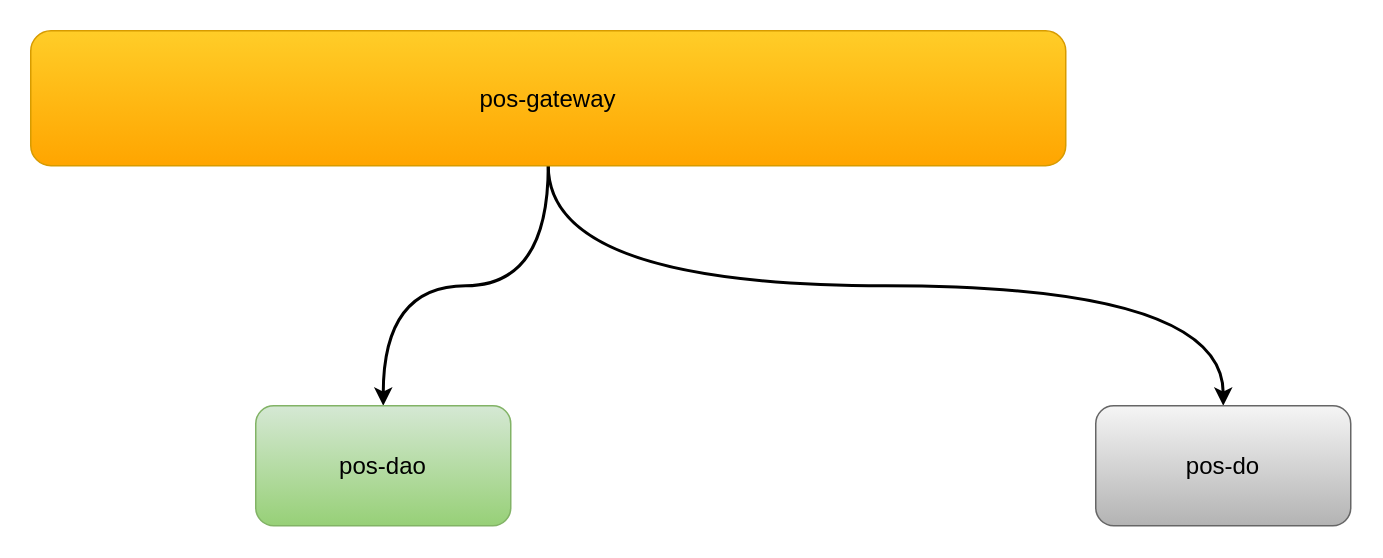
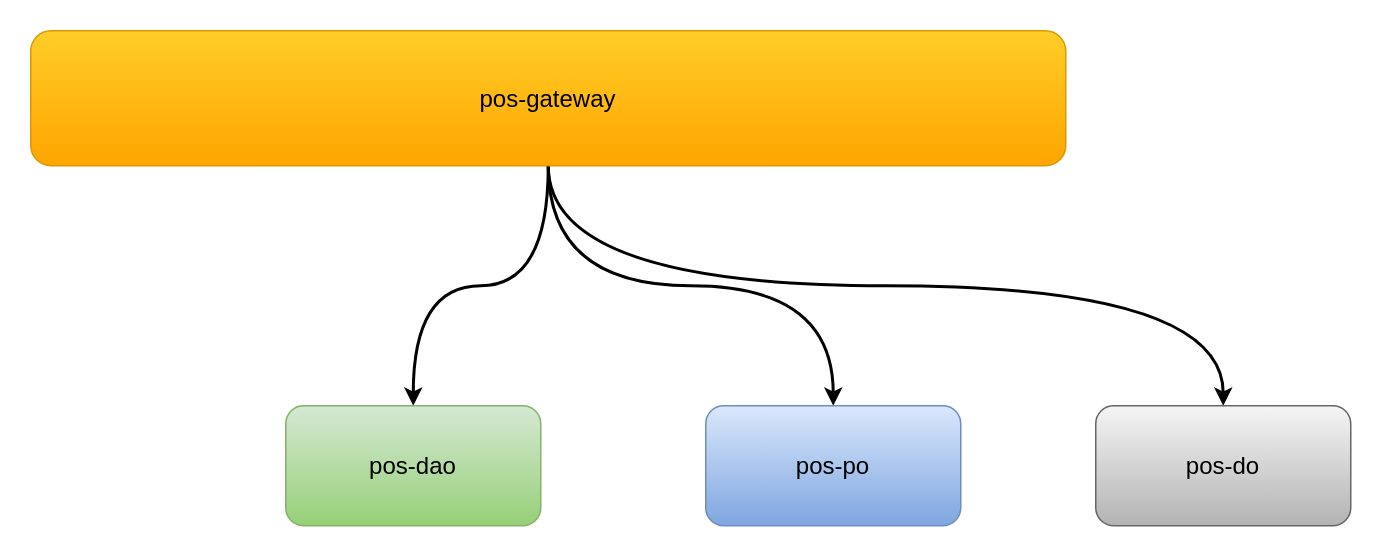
none -> (697, 286)
(383, 466) -> (413, 466)
none -> (833, 466)
